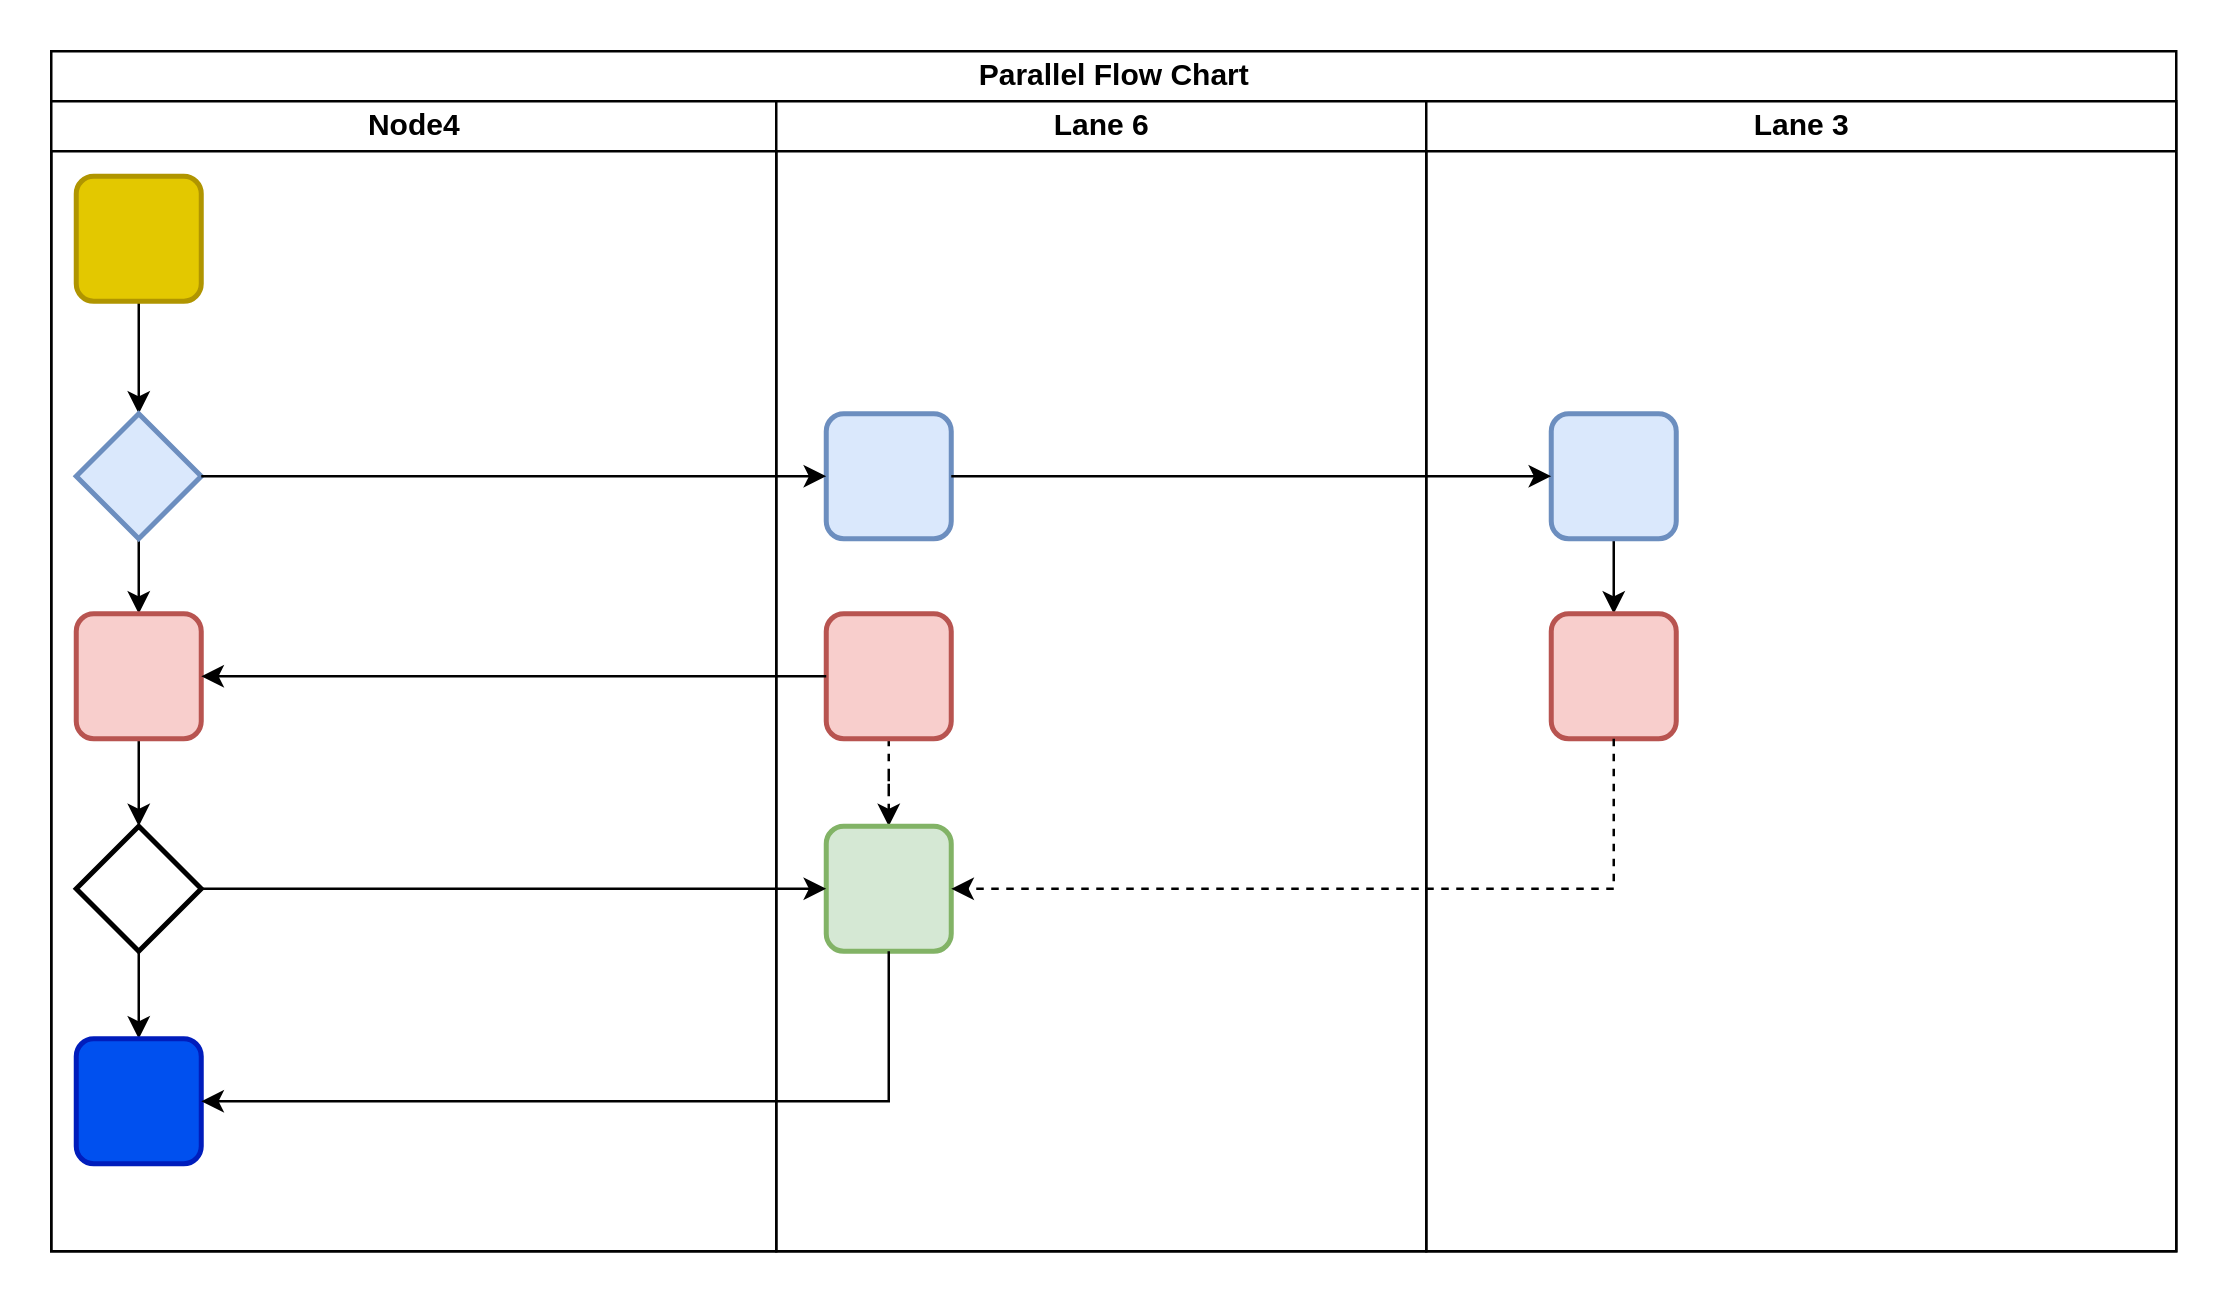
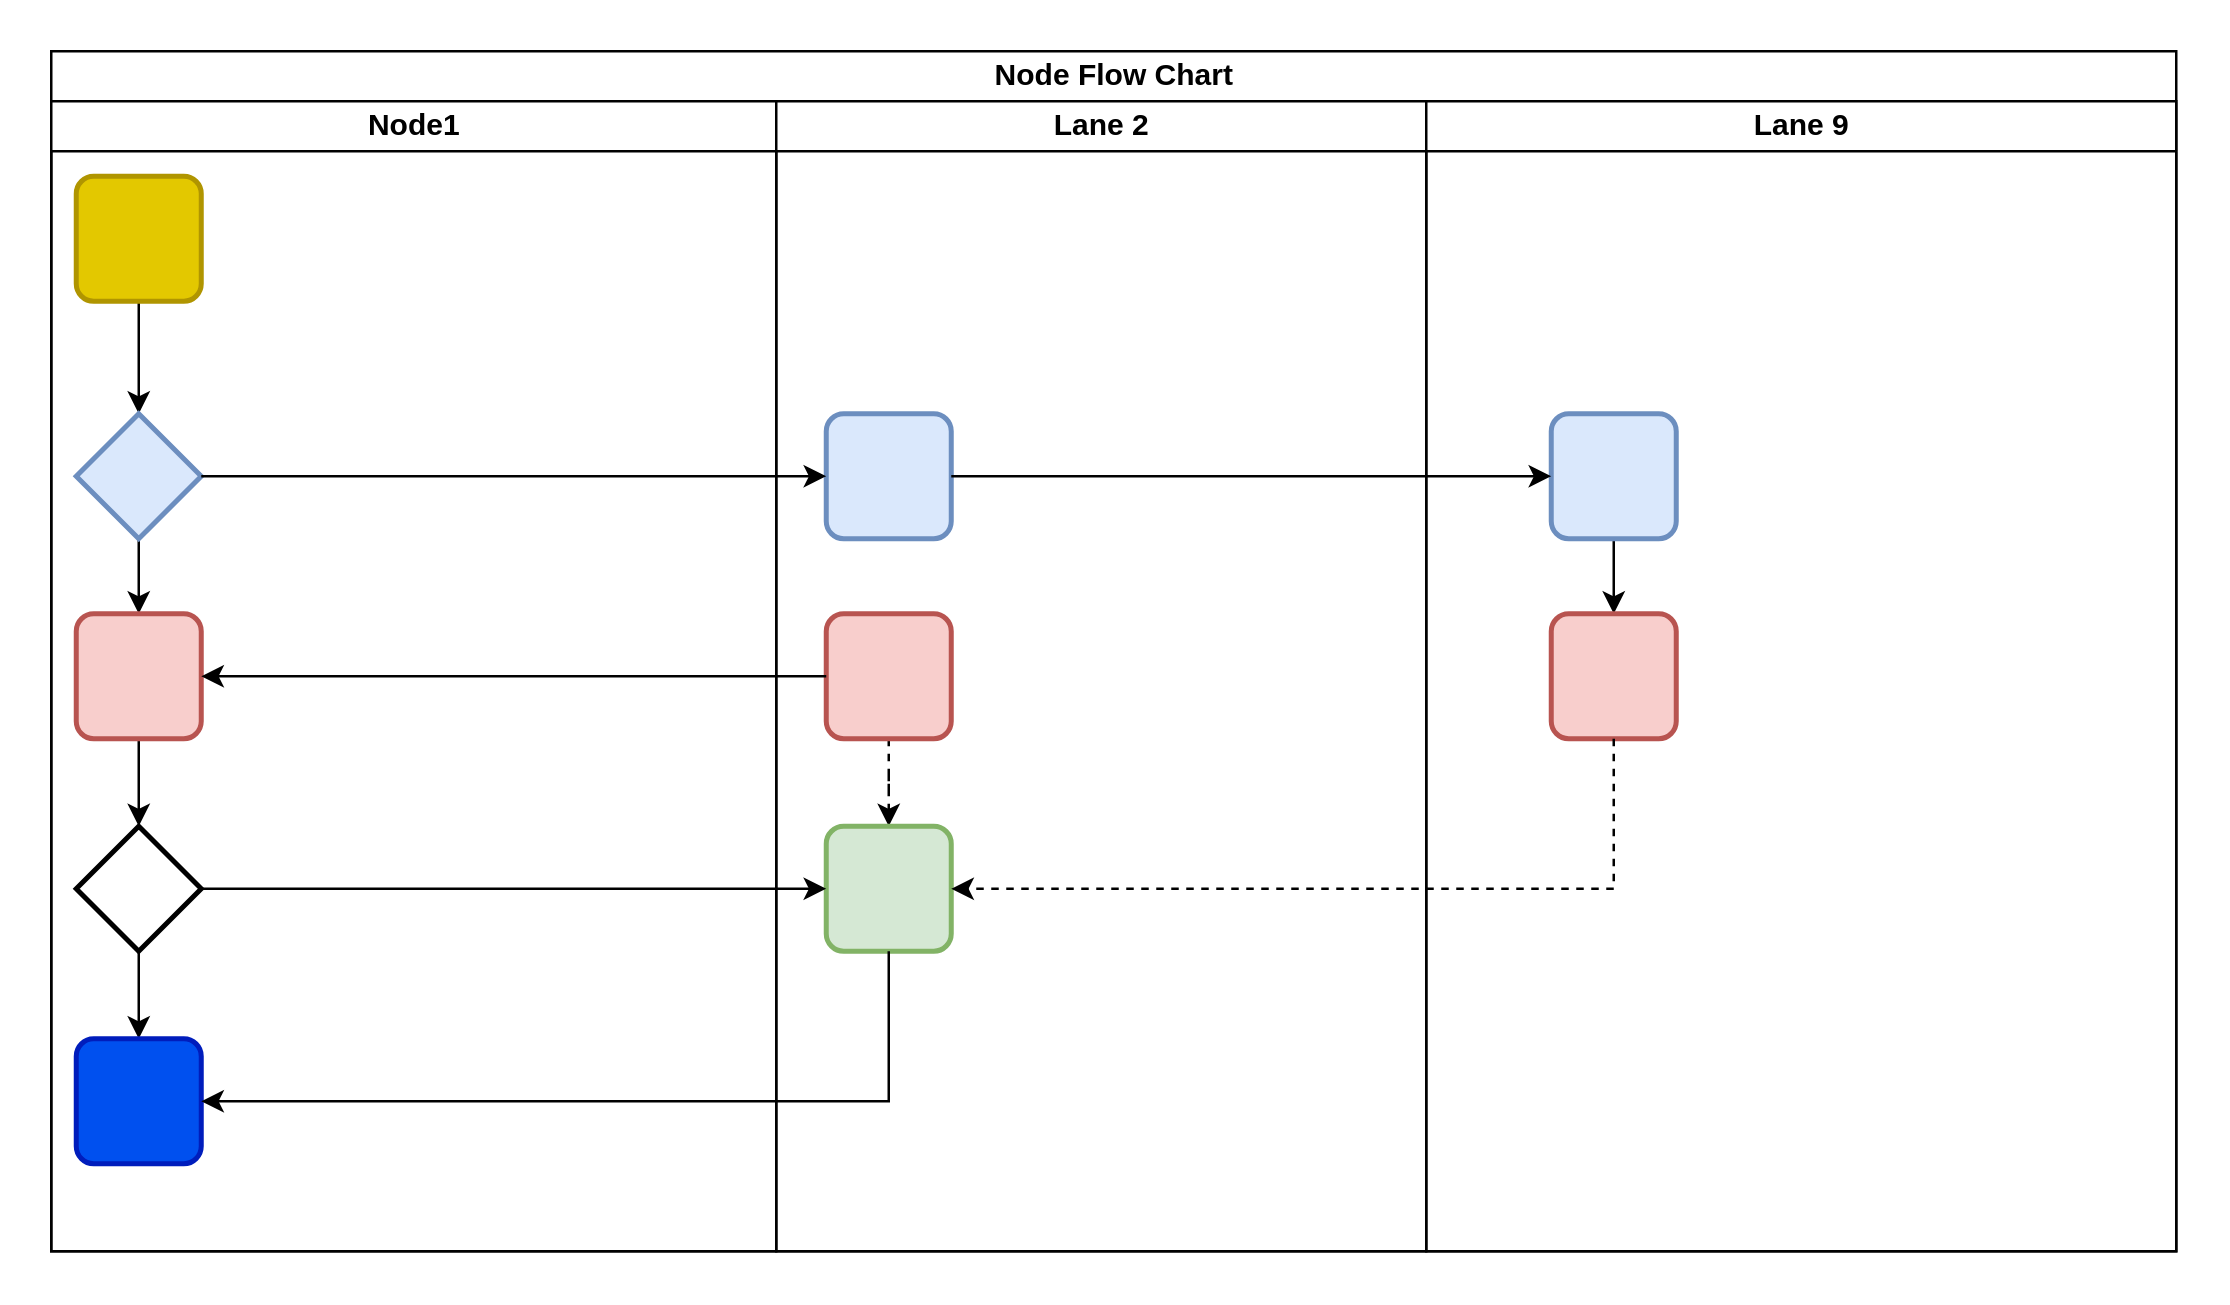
(1115, 76) -> (1115, 76)
(415, 126) -> (415, 126)
(1103, 126) -> (1103, 126)
(1803, 126) -> (1803, 126)
